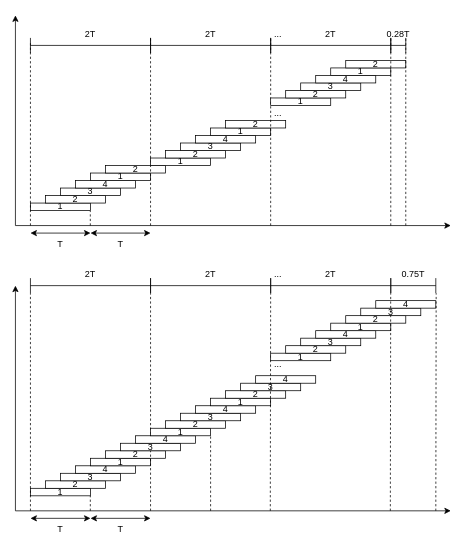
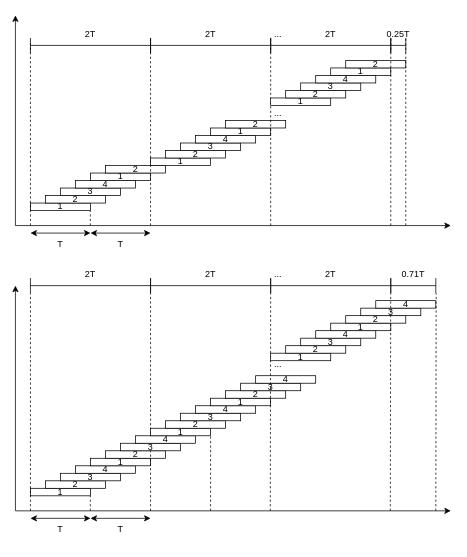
(398, 34) -> (398, 34)
(413, 274) -> (413, 274)
